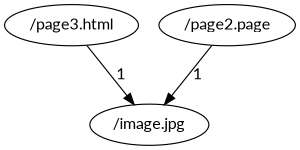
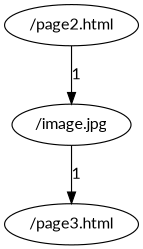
(227, 25) -> (72, 25)
(107, 71) -> (72, 169)
